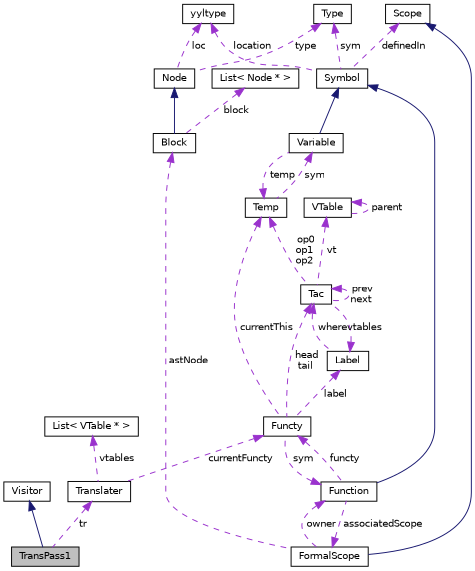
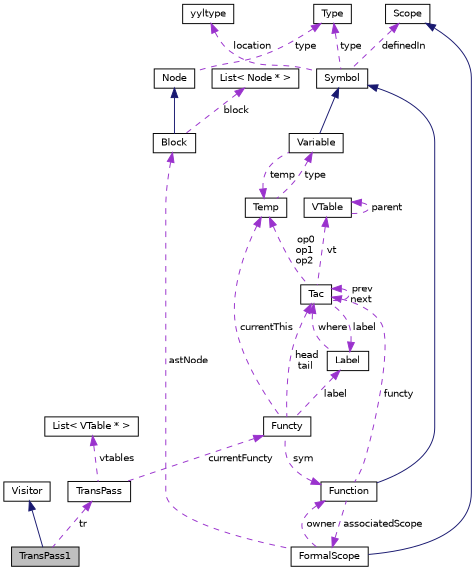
(349, 46) -> (349, 46)
(185, 49) -> none
(314, 175) -> (314, 175)
(363, 328) -> (363, 328)
(325, 461) -> (382, 381)
(99, 492) -> (99, 492)
